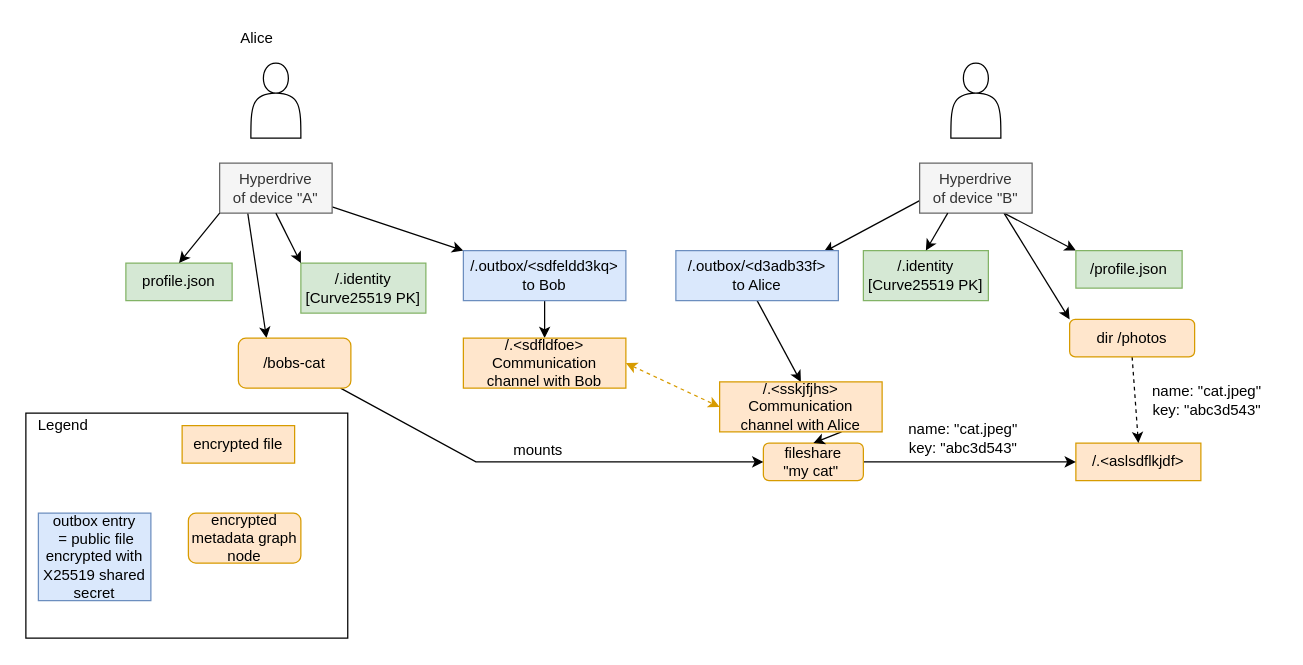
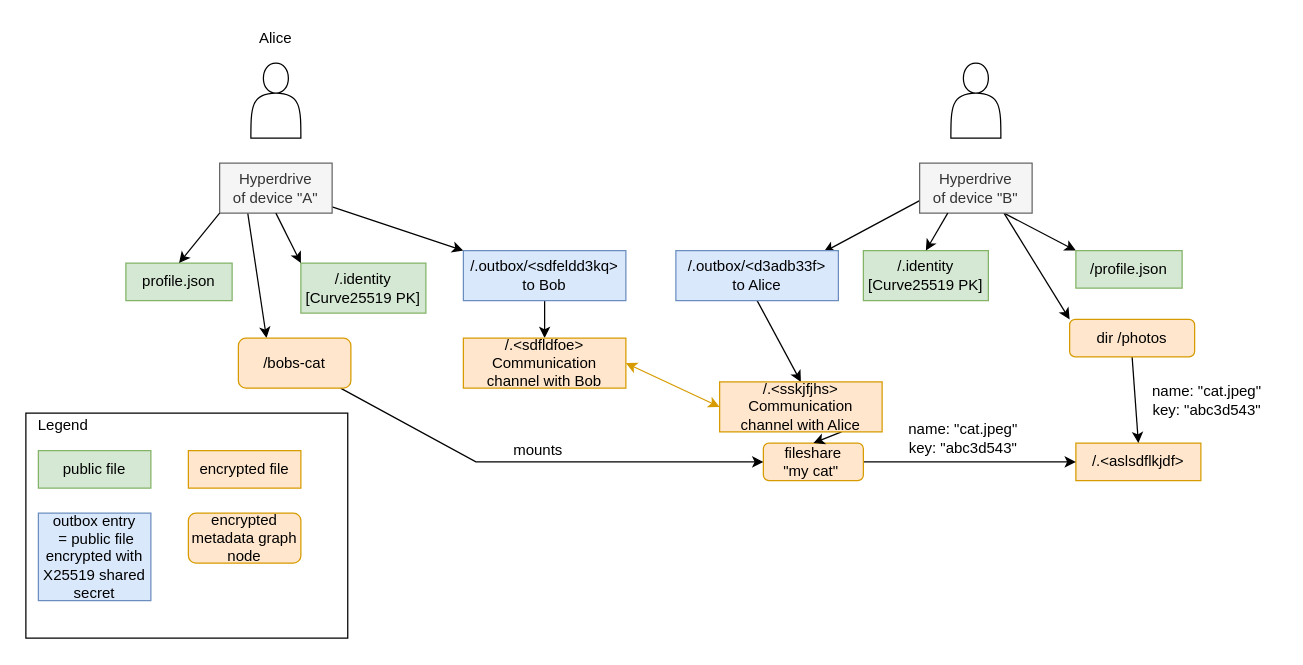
(257, 38) -> (276, 38)
(672, 385) -> (672, 385)
(1135, 396) -> (1135, 396)
(238, 444) -> (244, 469)
none -> (94, 469)
